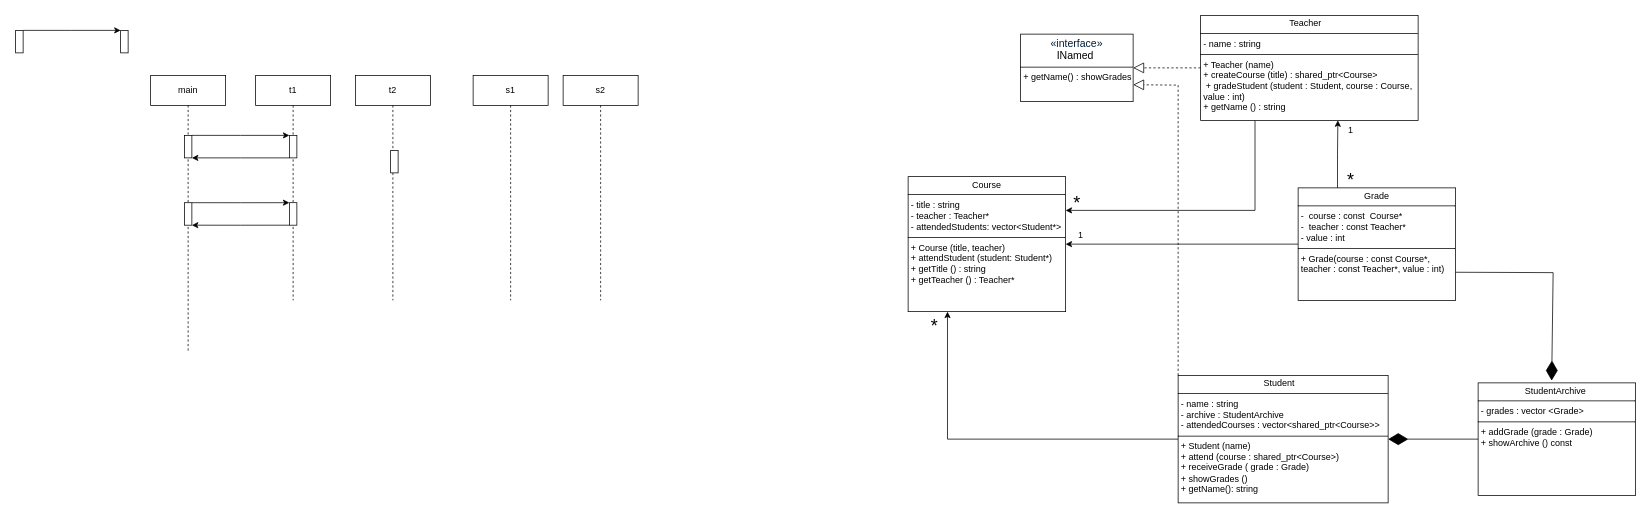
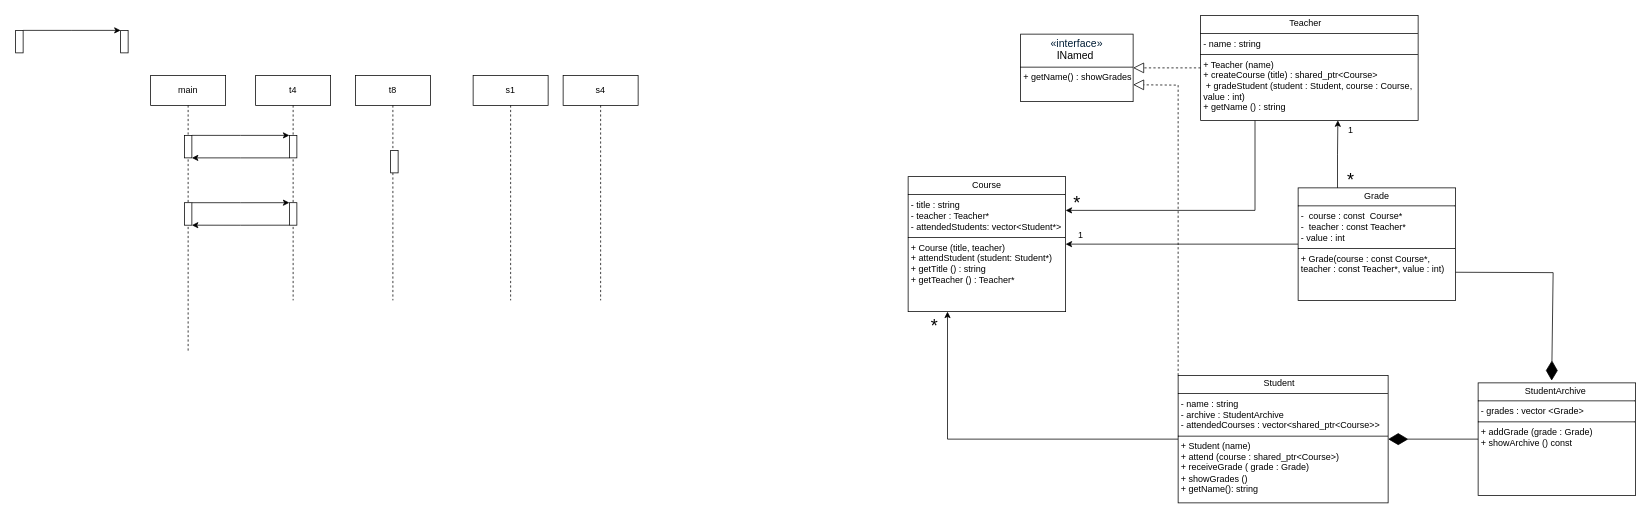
(293, 90) -> (293, 90)
(393, 90) -> (393, 90)
(600, 90) -> (600, 90)
